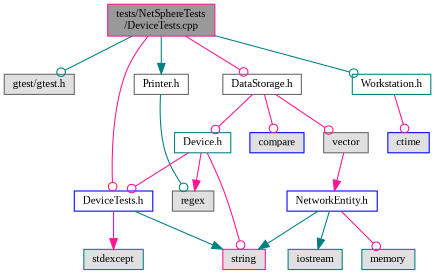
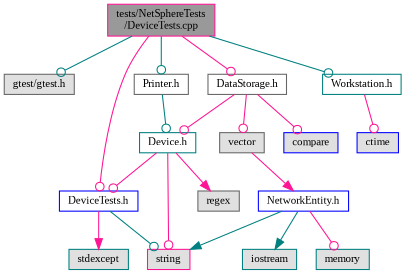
(161, 50) -> (161, 51)
(163, 141) -> (164, 109)
(174, 228) -> (130, 228)
